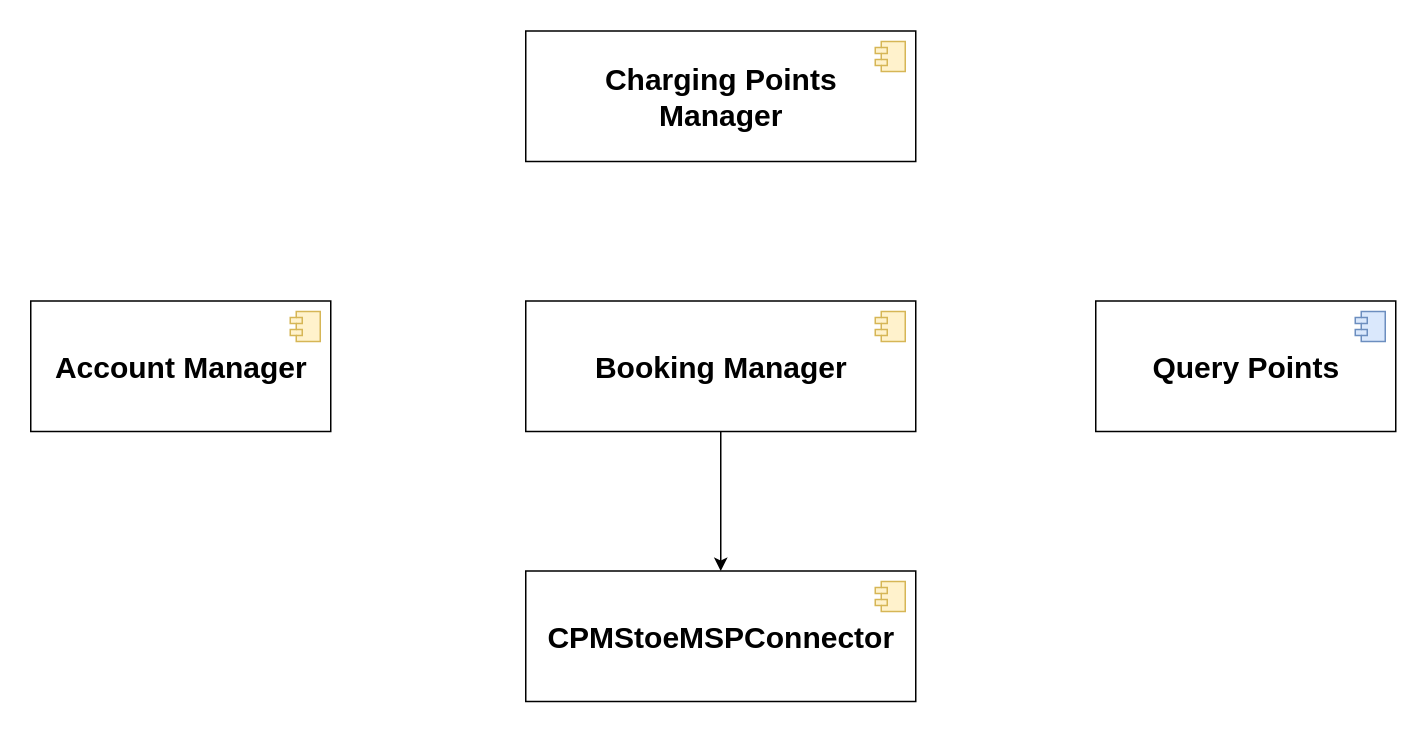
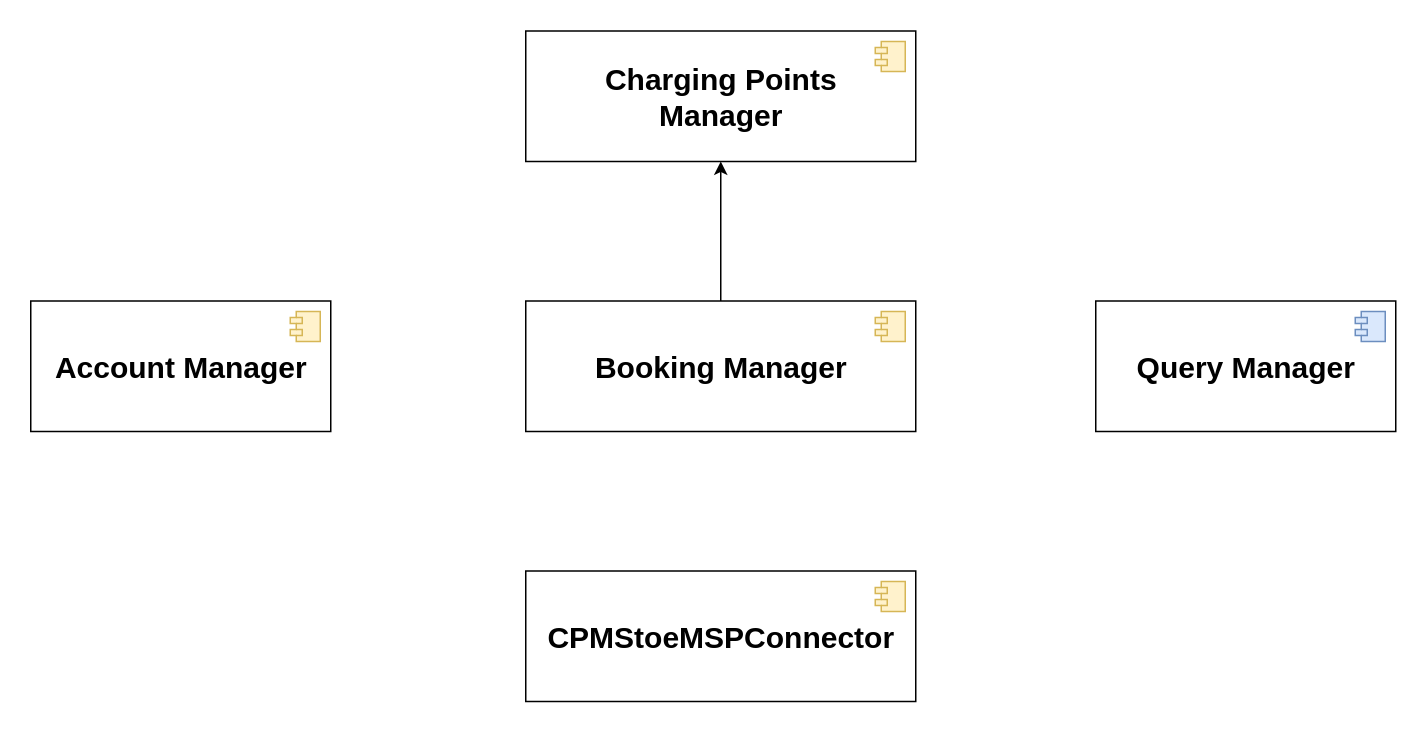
none -> (721, 236)
(1247, 367) -> (1247, 367)
(721, 496) -> none
